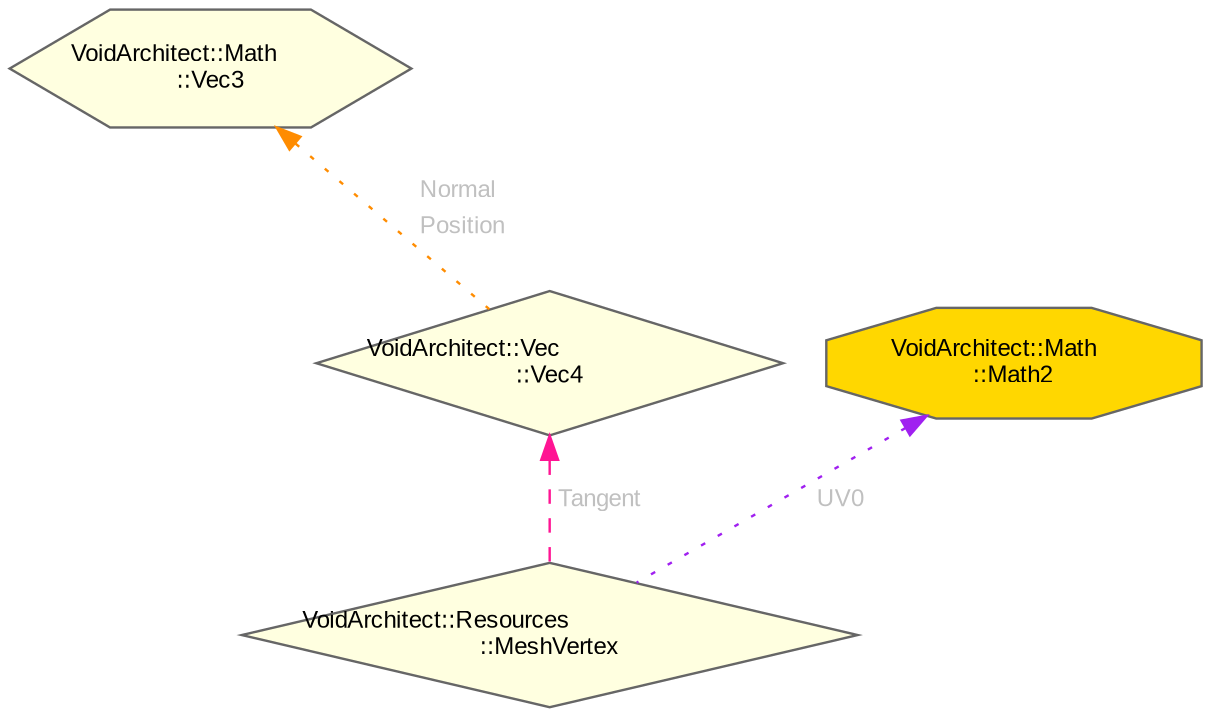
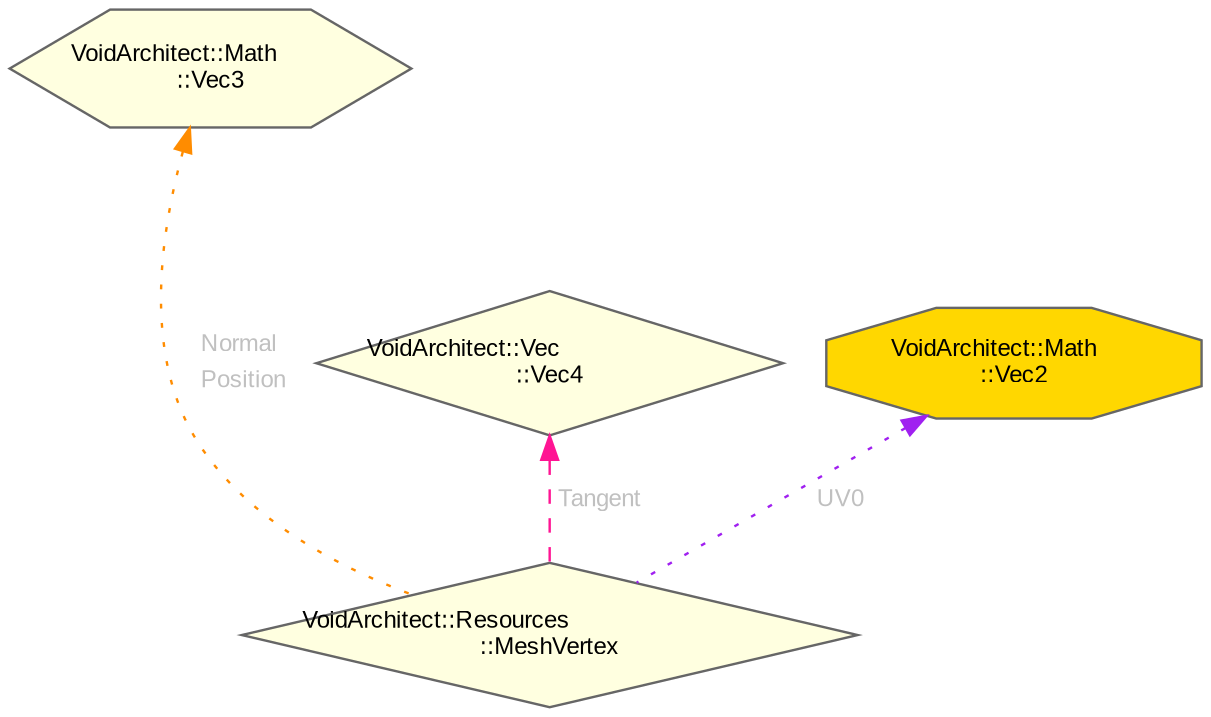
(392, 226) -> (190, 429)
(1014, 363) -> (1014, 363)
